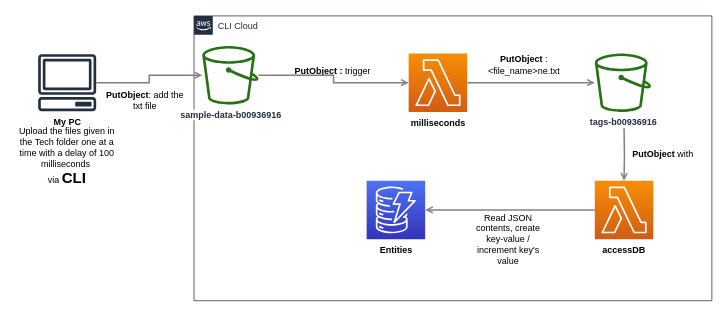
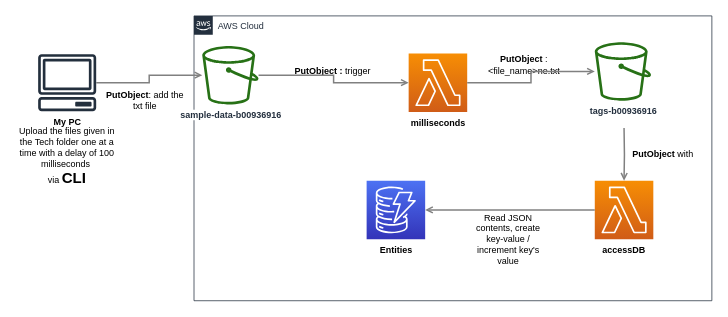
(238, 27) -> (238, 27)
(623, 83) -> (623, 71)
